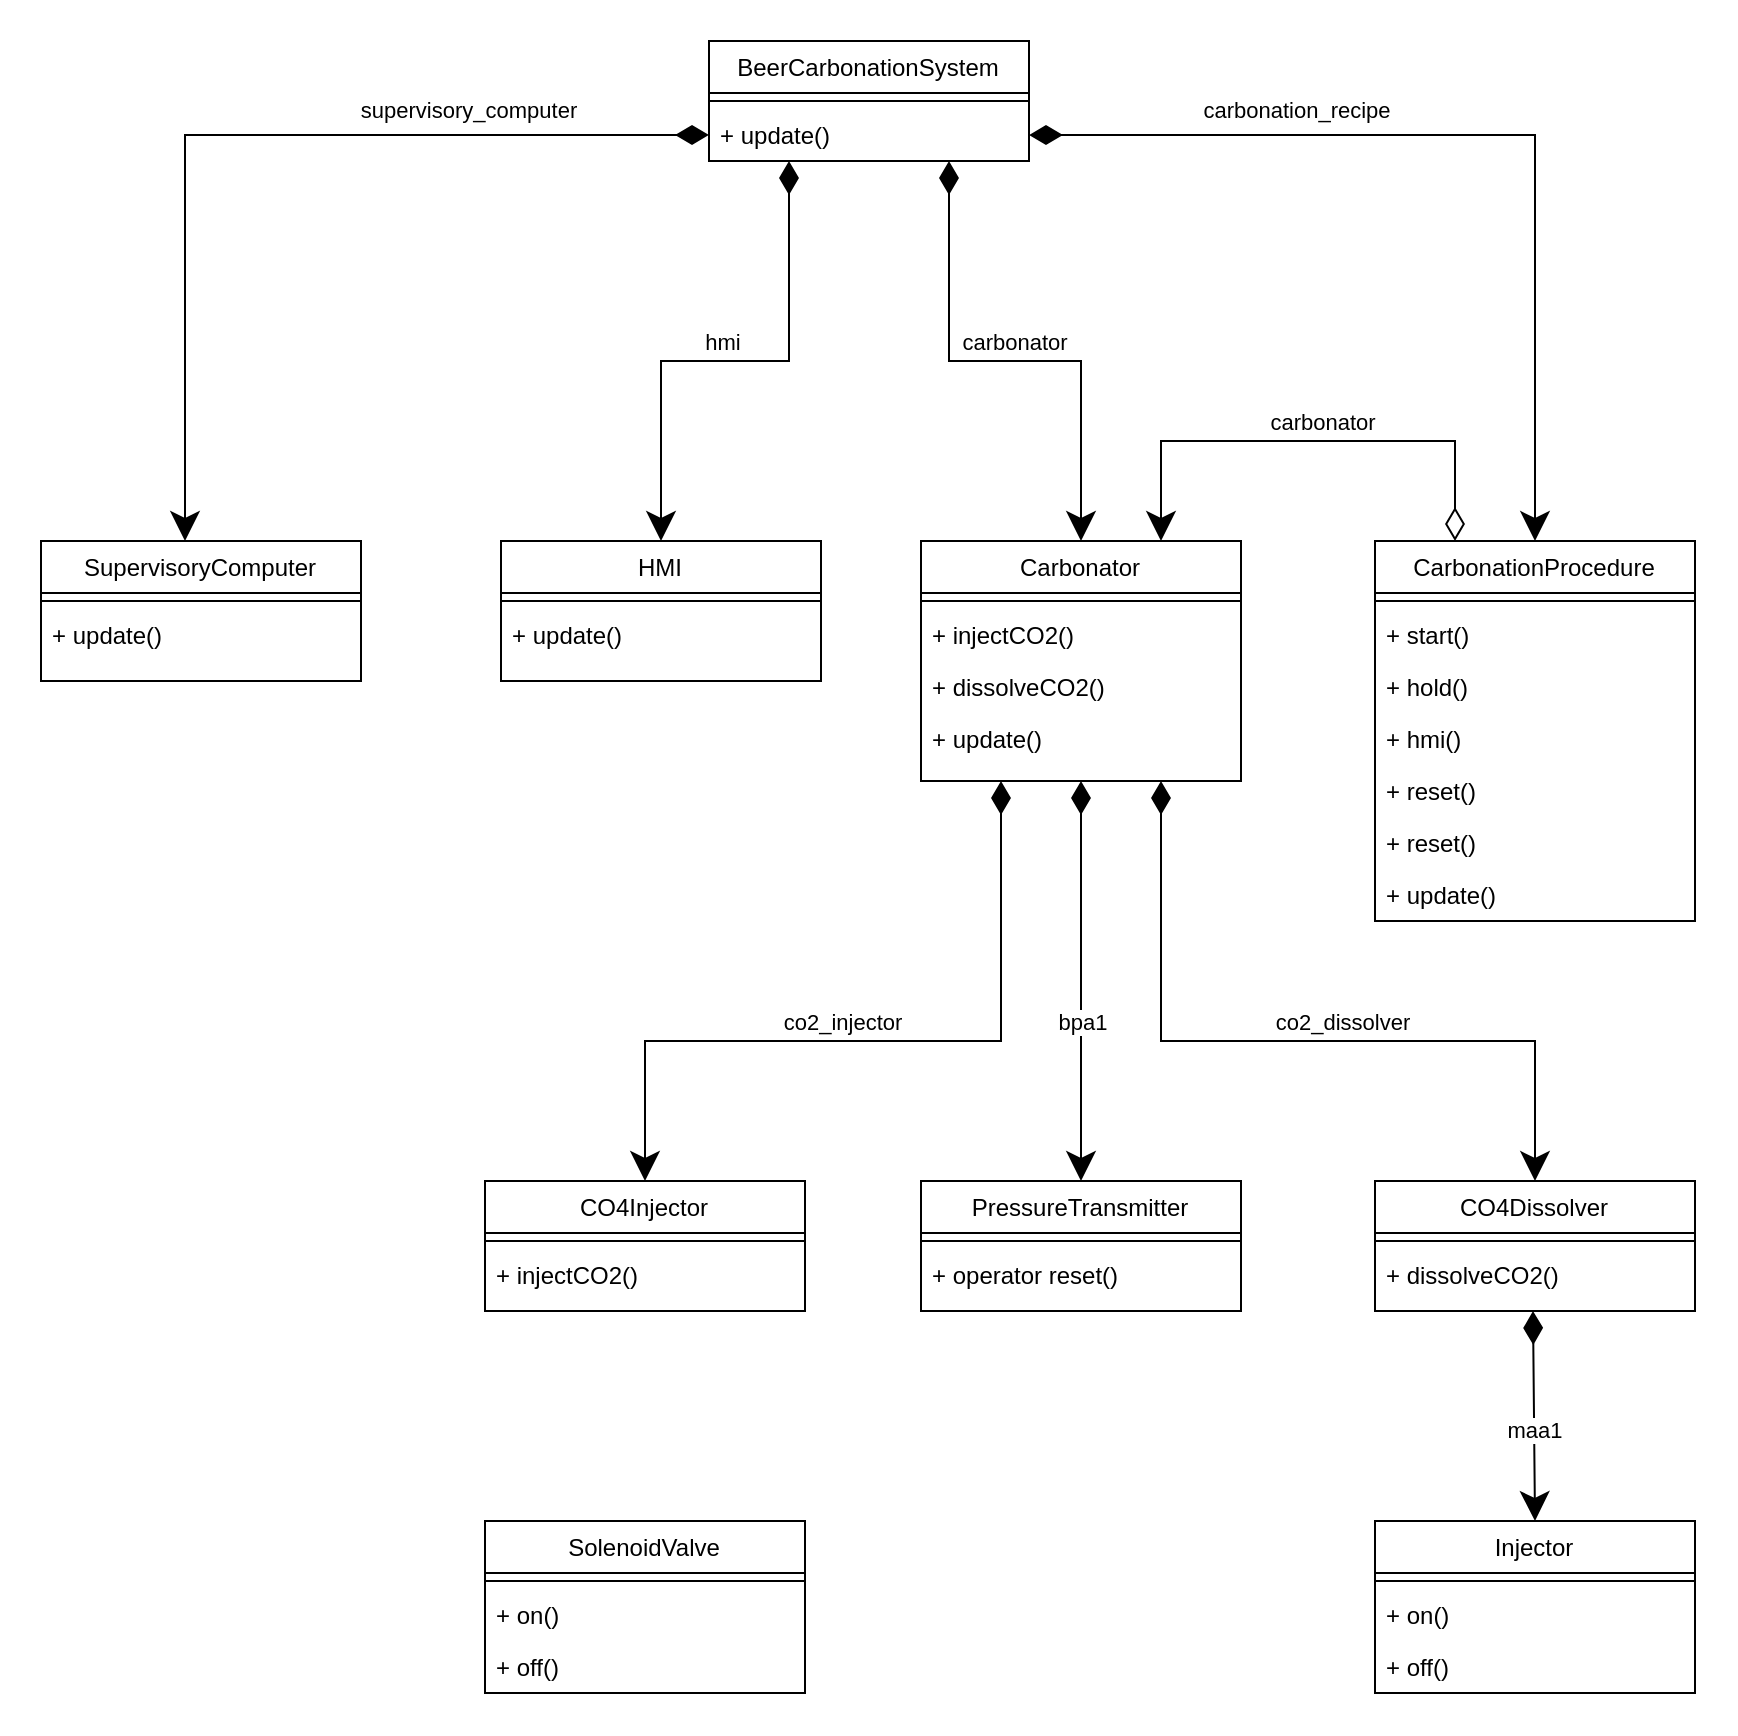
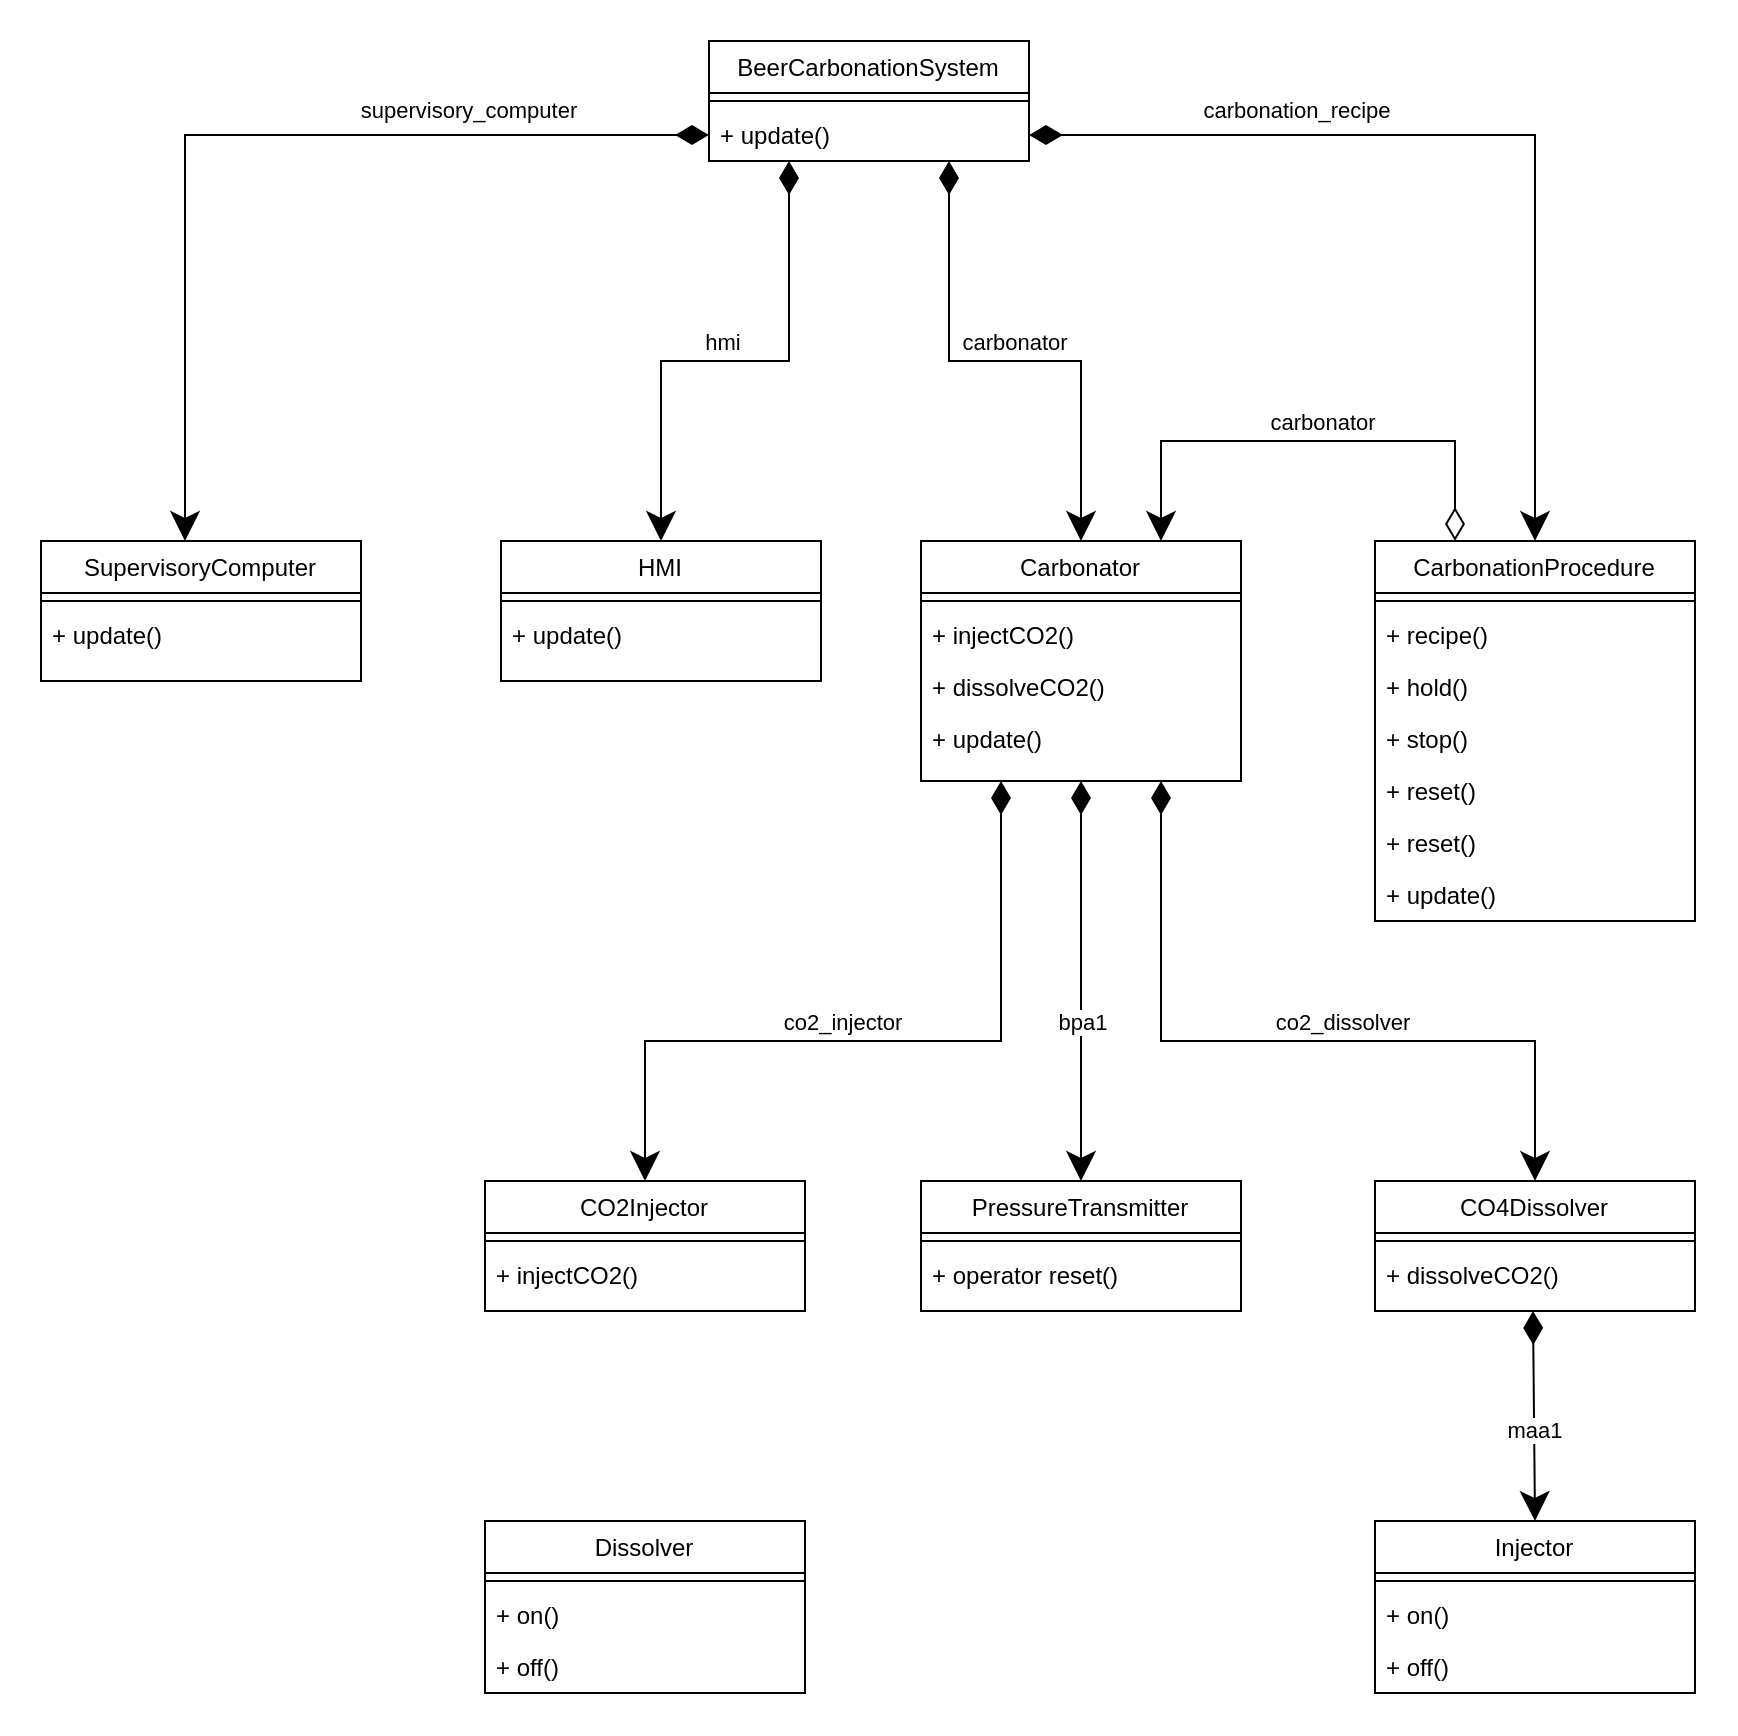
(1443, 636) -> (1447, 636)
(1427, 740) -> (1437, 740)
(644, 1208) -> (644, 1208)
(644, 1548) -> (644, 1548)
